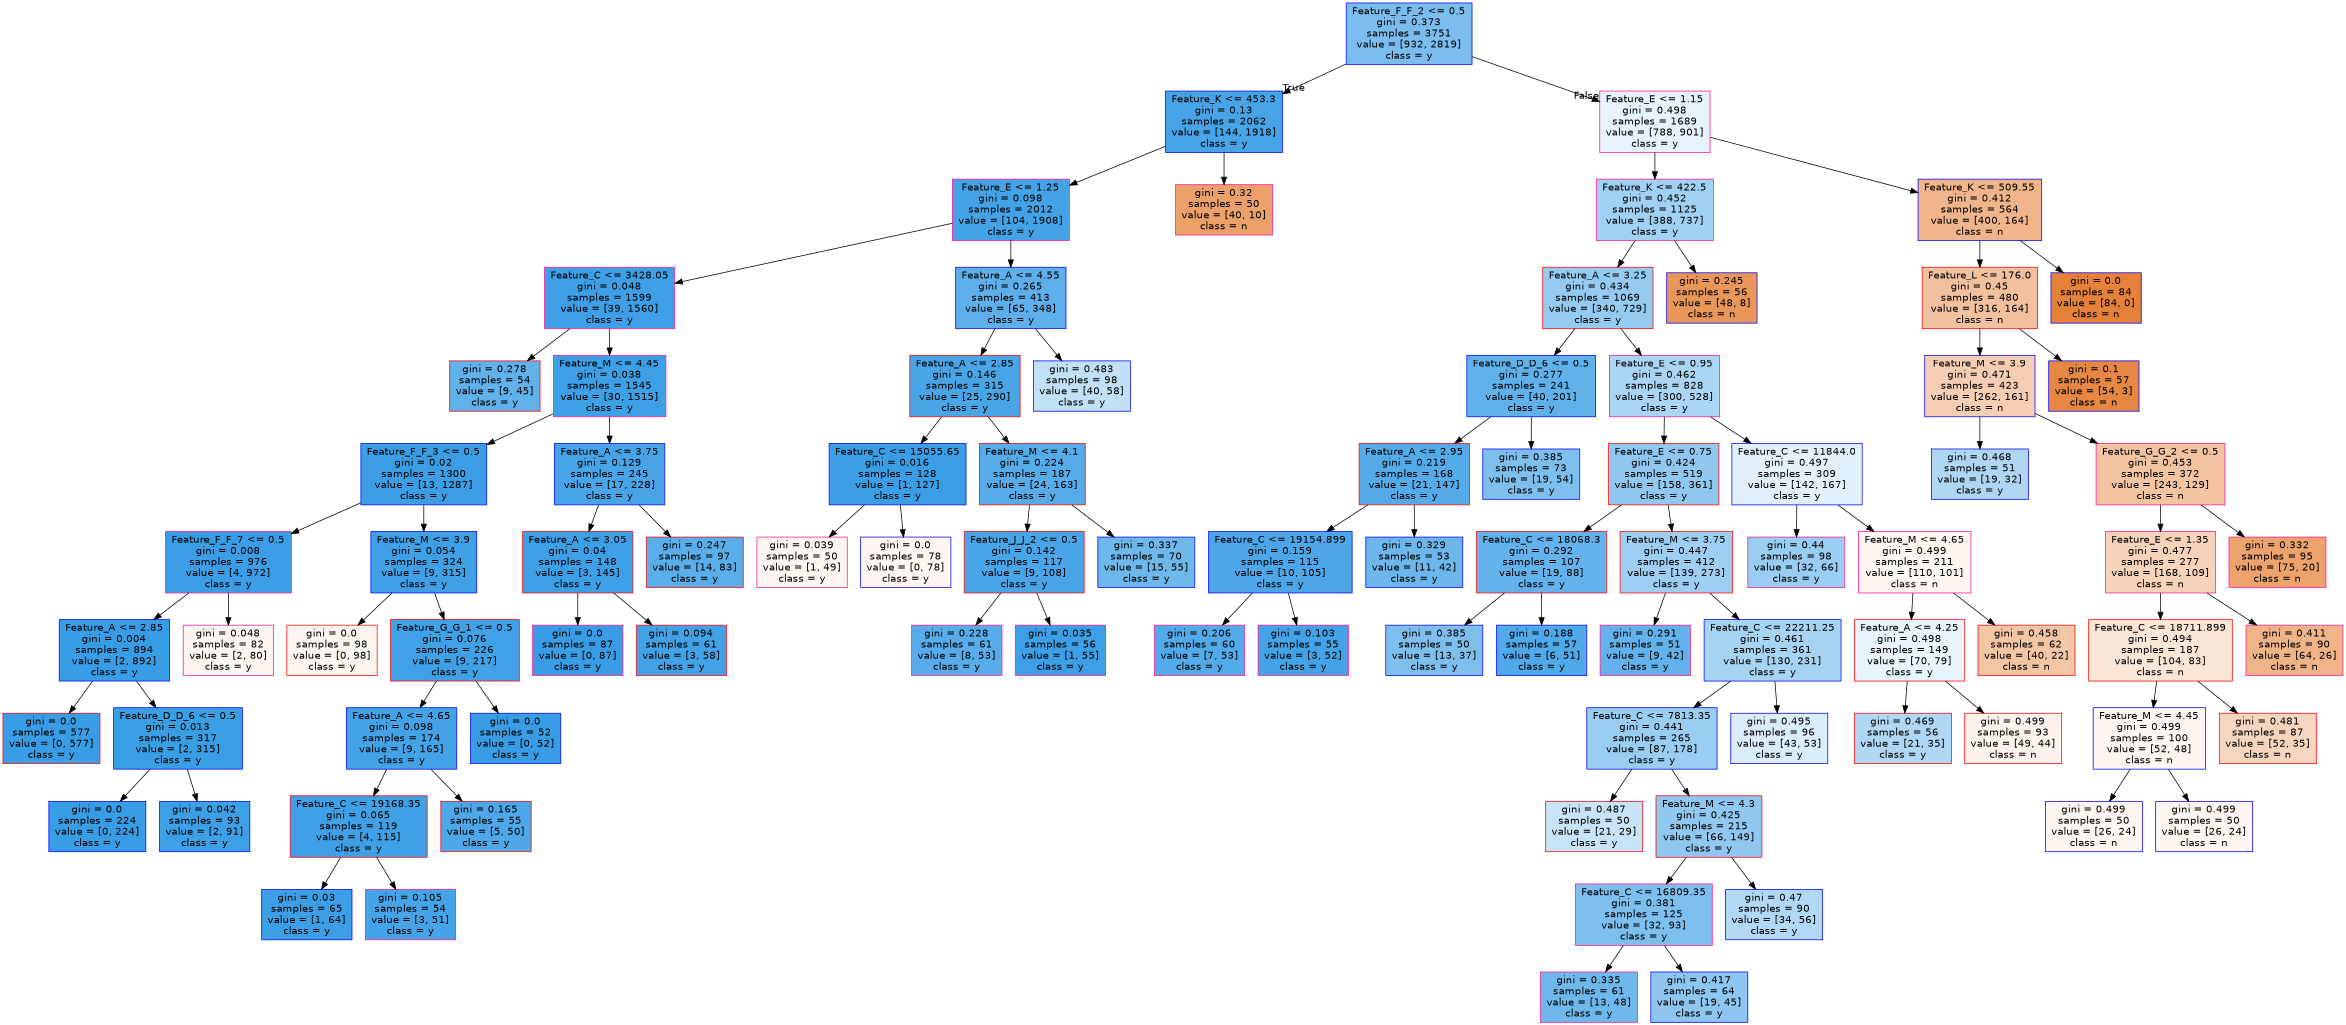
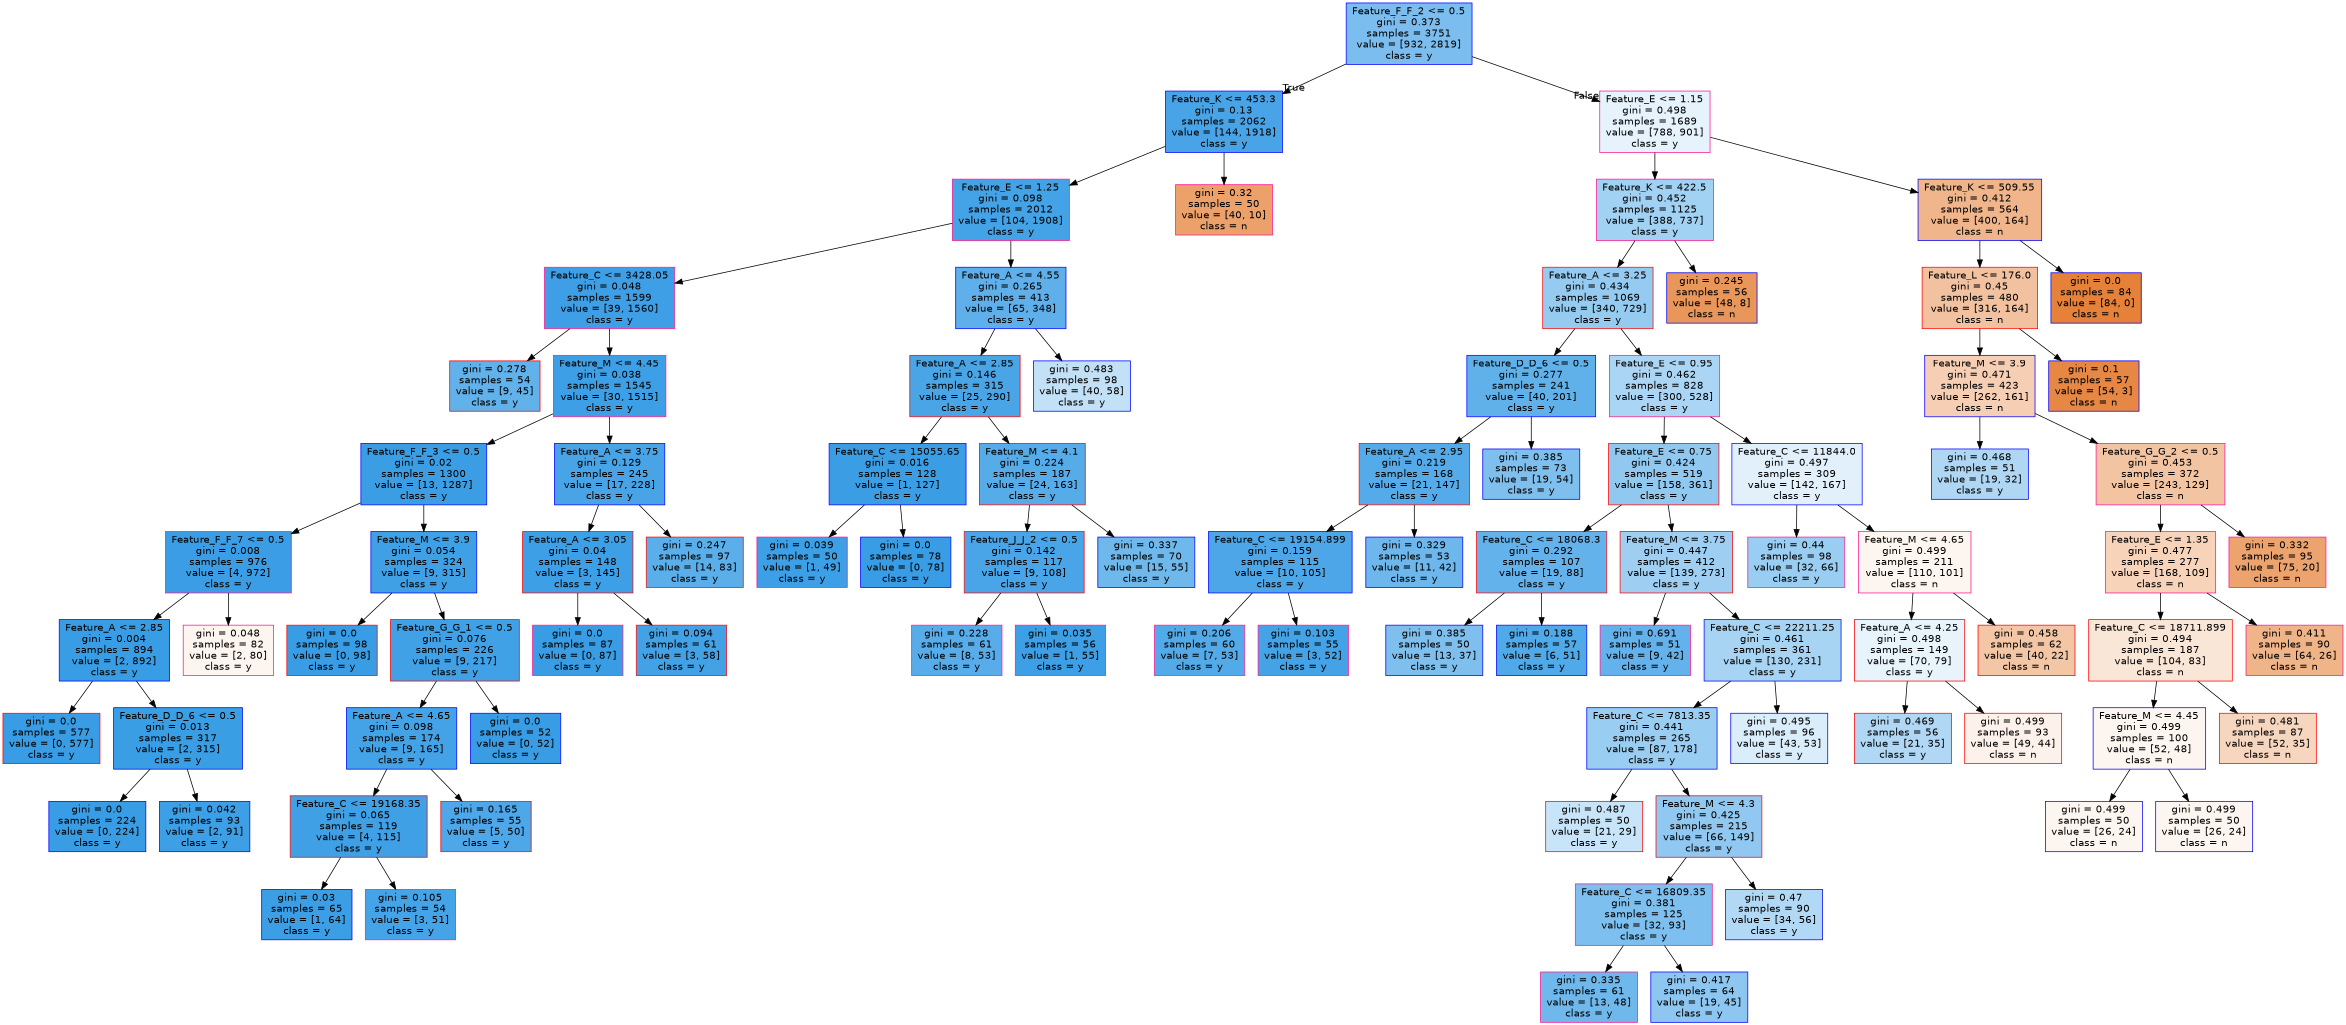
(802, 562) -> (802, 562)
(906, 562) -> (906, 562)
(332, 650) -> (332, 650)
(1645, 650) -> (1645, 650)
